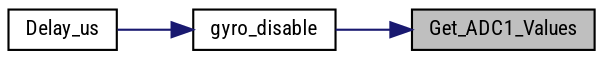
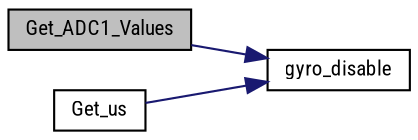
(63, 30) -> (100, 110)
(363, 30) -> (219, 50)
